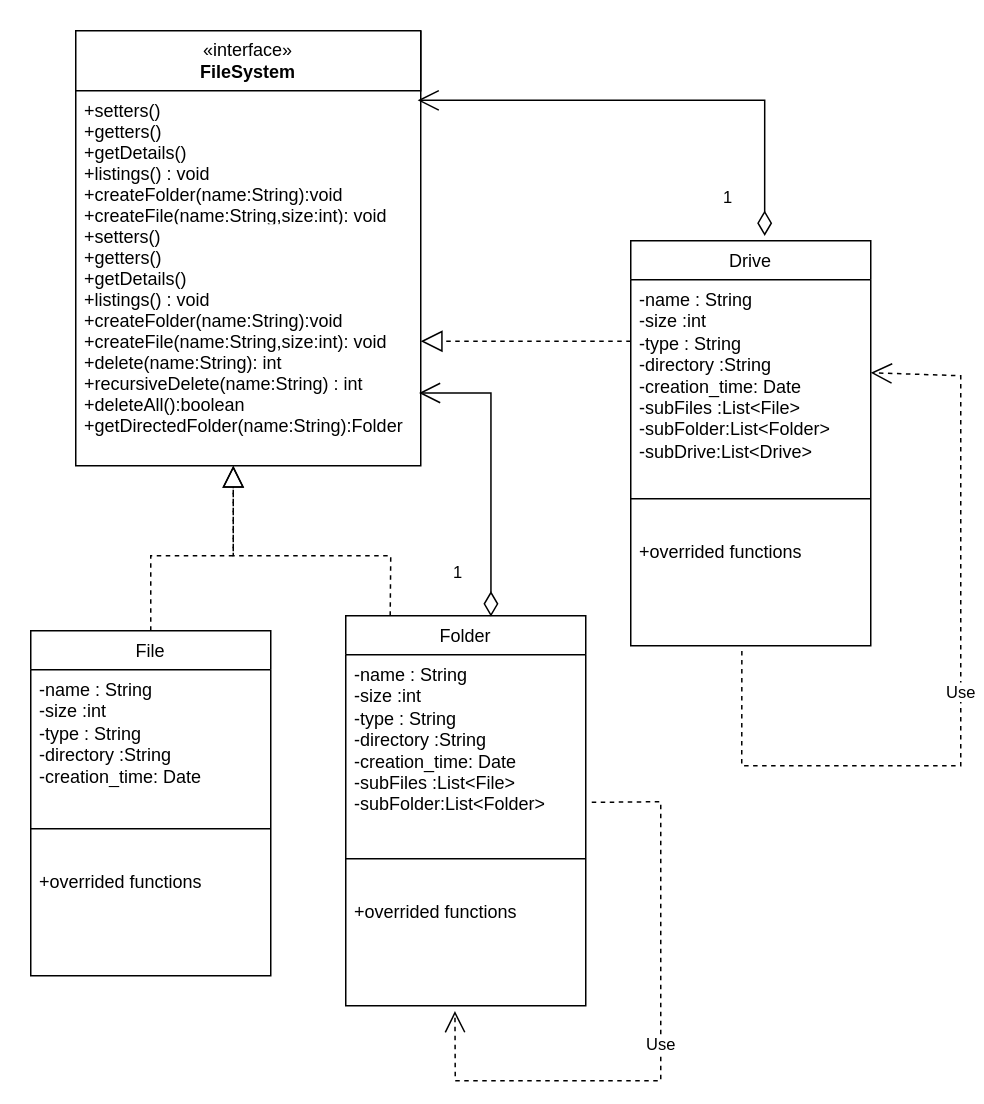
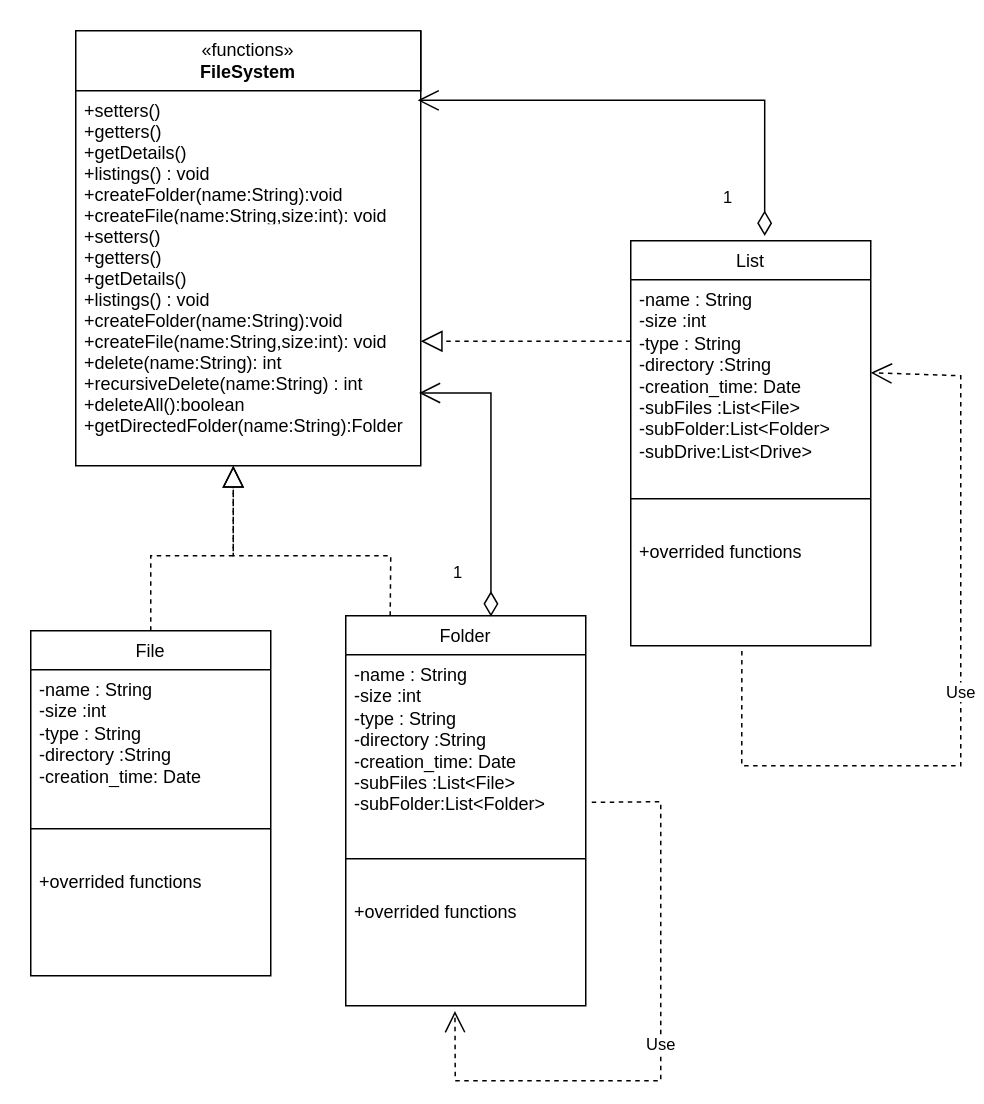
(248, 61) -> (248, 61)
(750, 261) -> (750, 261)
